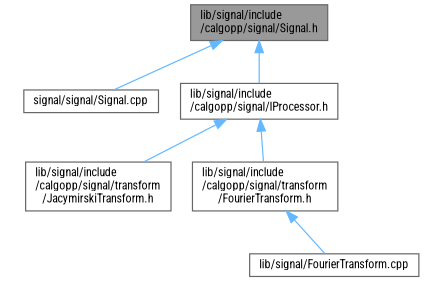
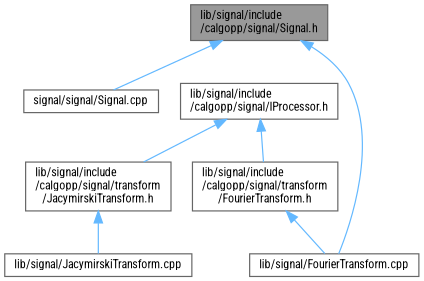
(259, 68) -> (362, 143)
none -> (98, 265)
